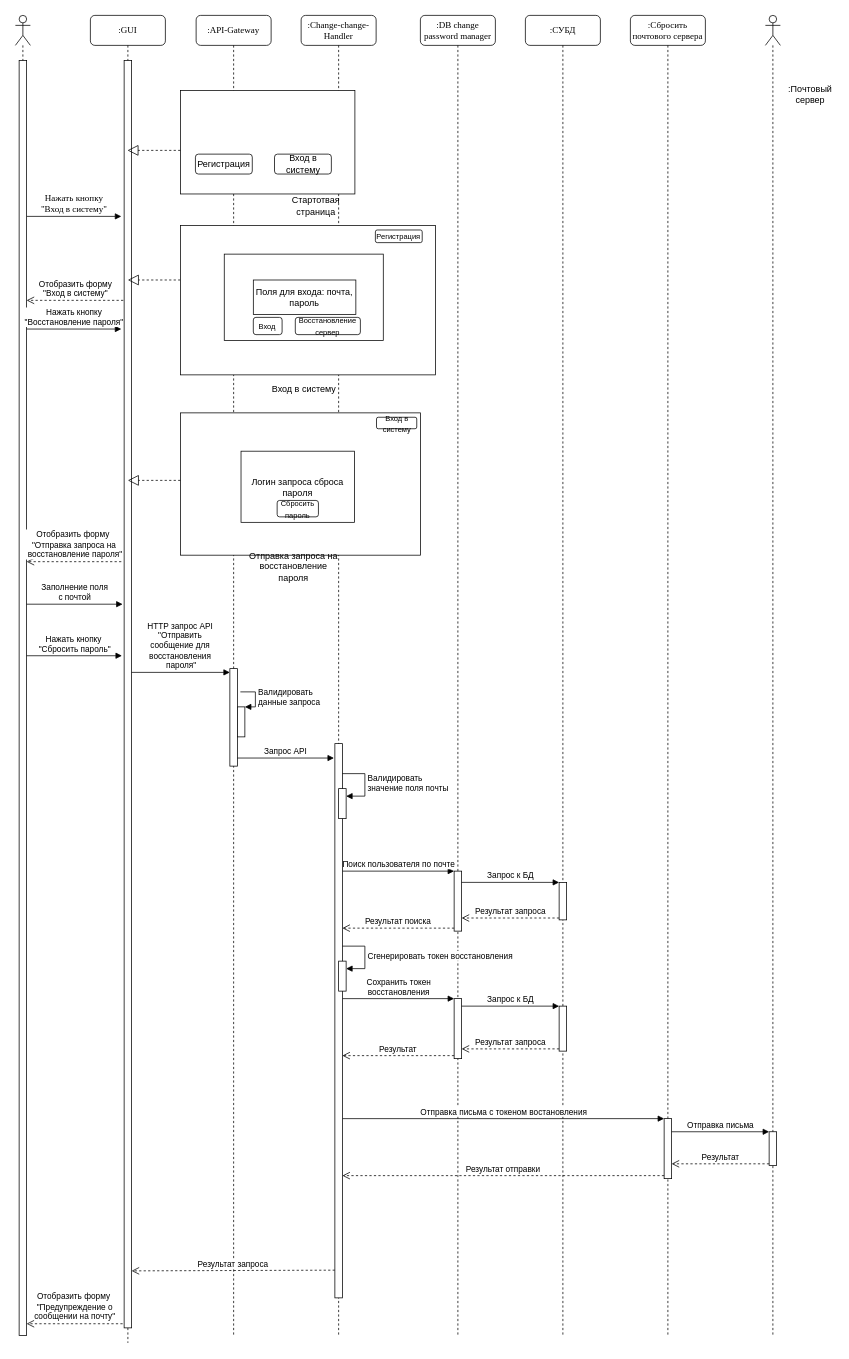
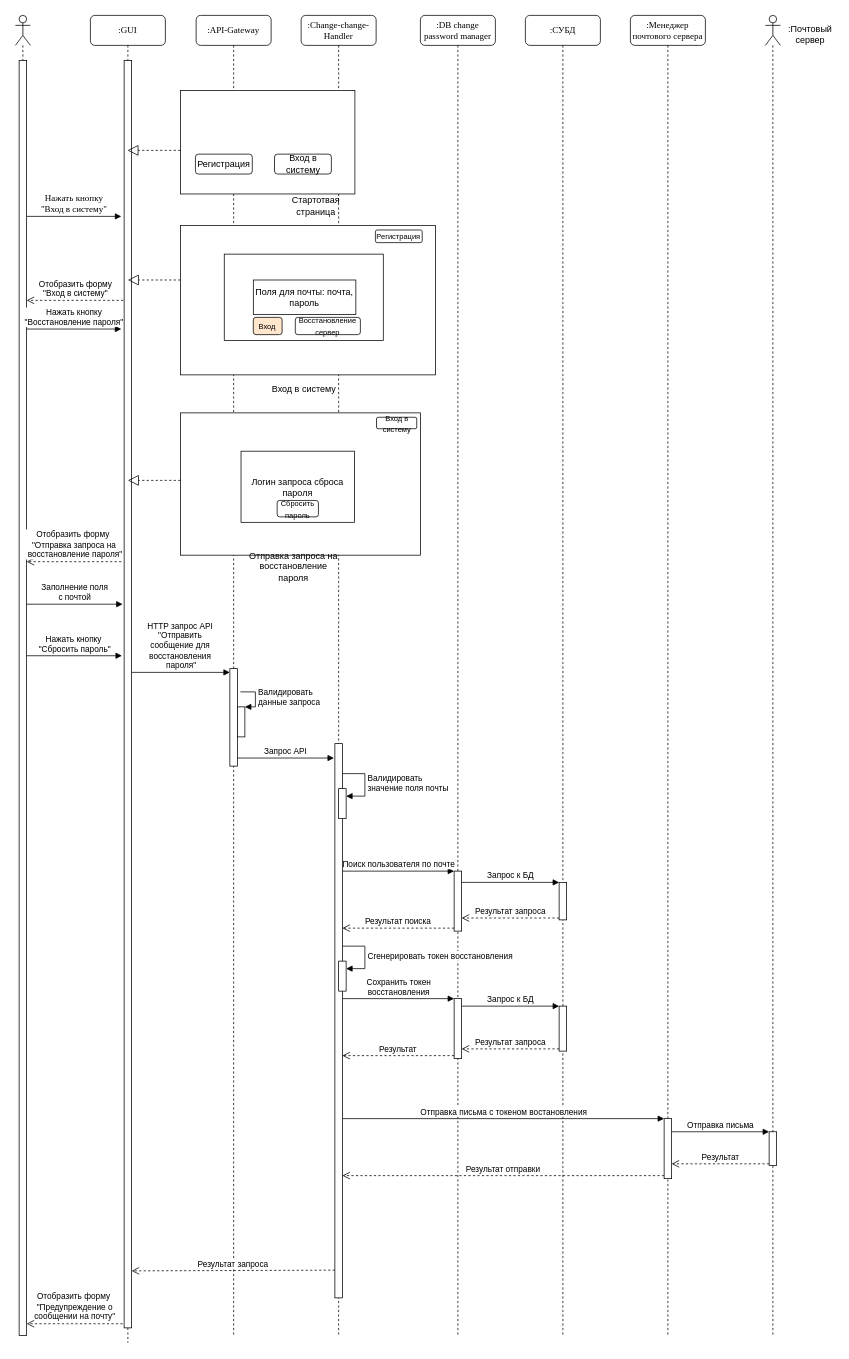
(668, 30) -> (668, 30)
(810, 94) -> (810, 34)
(305, 297) -> (305, 297)
(268, 326) -> (268, 326)
